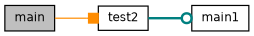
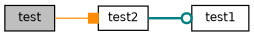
(30, 18) -> (30, 18)
(220, 18) -> (220, 18)
